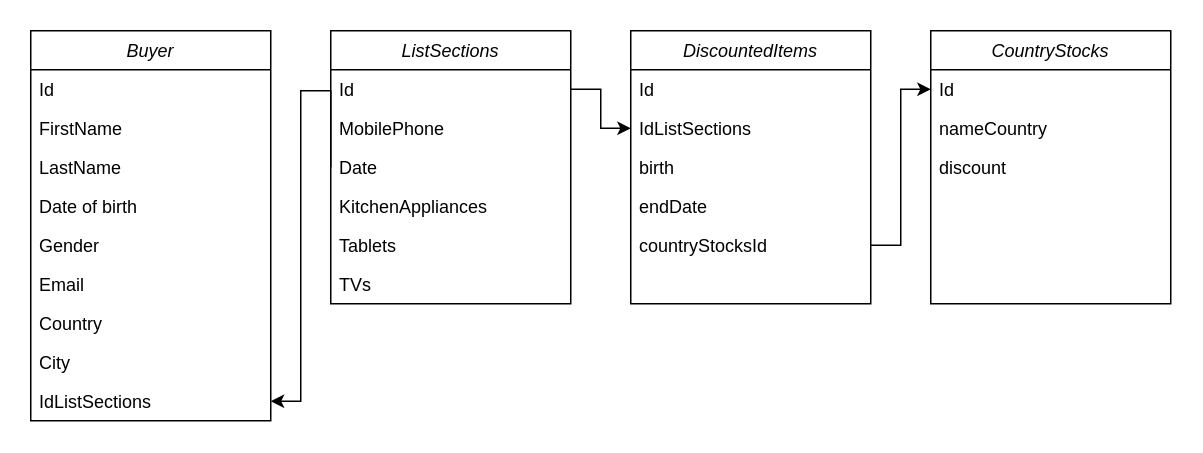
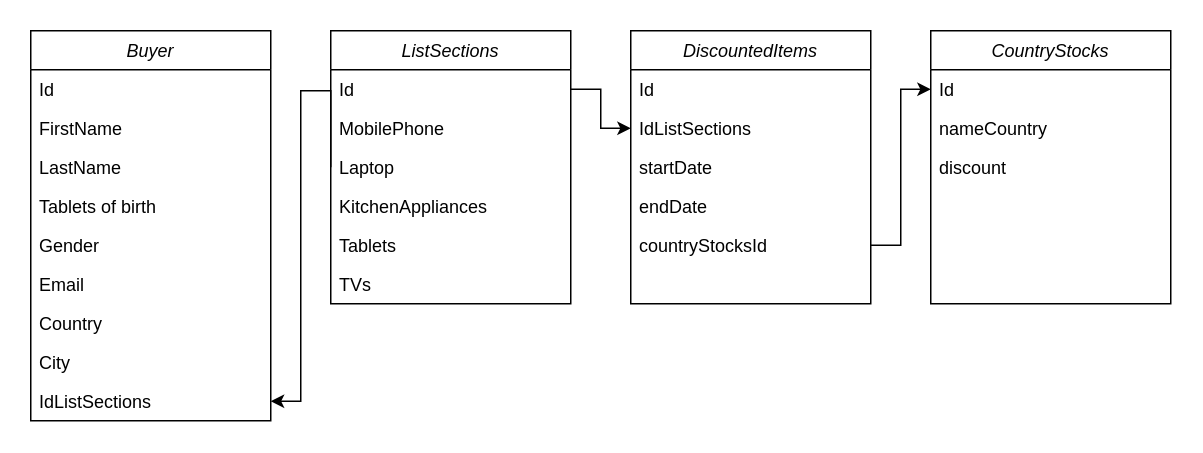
(359, 168) -> (369, 168)
(662, 168) -> (684, 168)
(98, 207) -> (110, 207)
